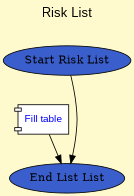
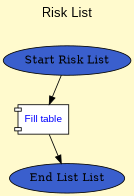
(77, 115) -> (57, 86)
